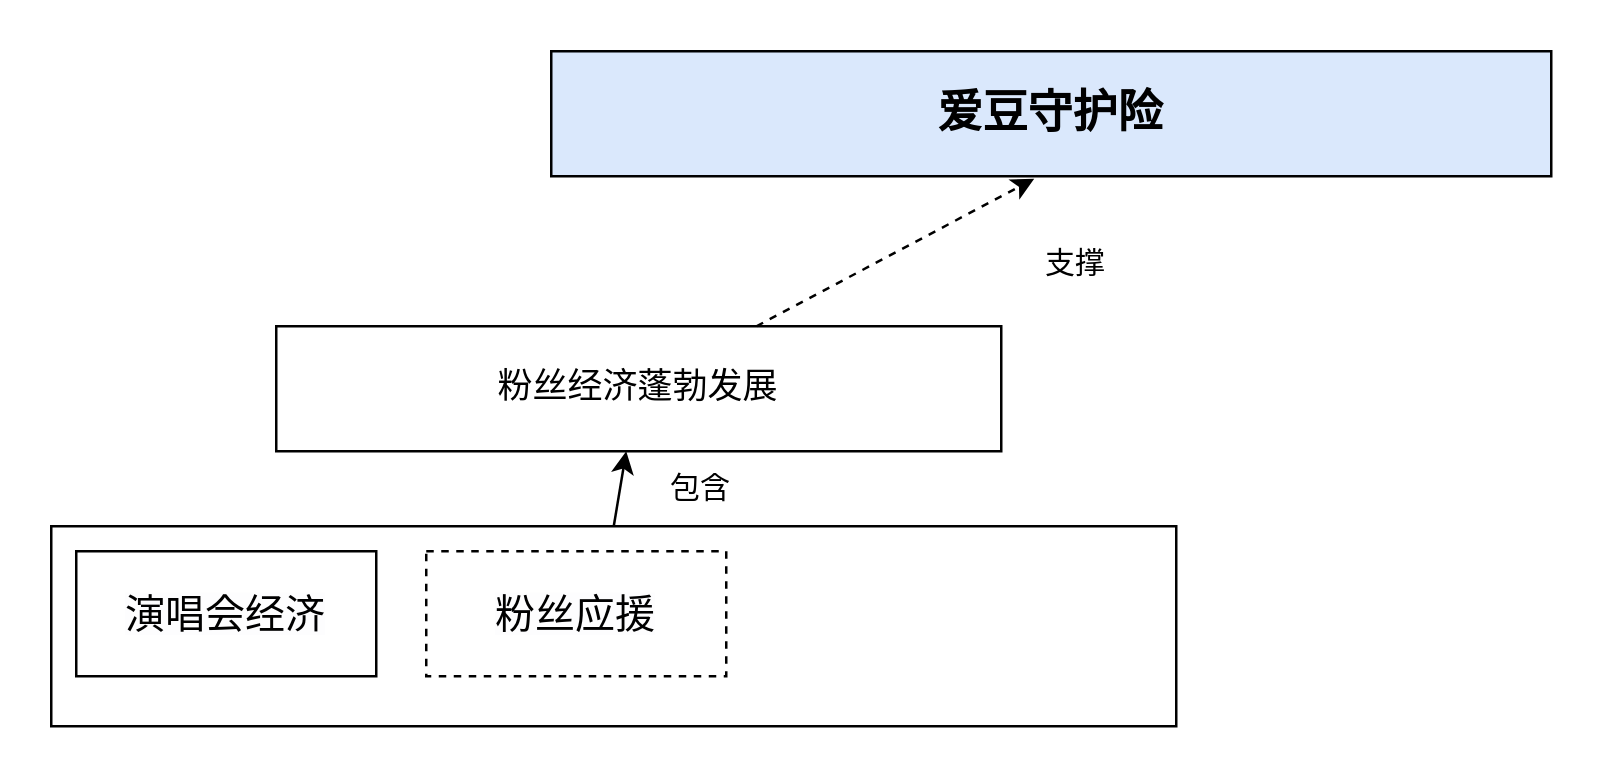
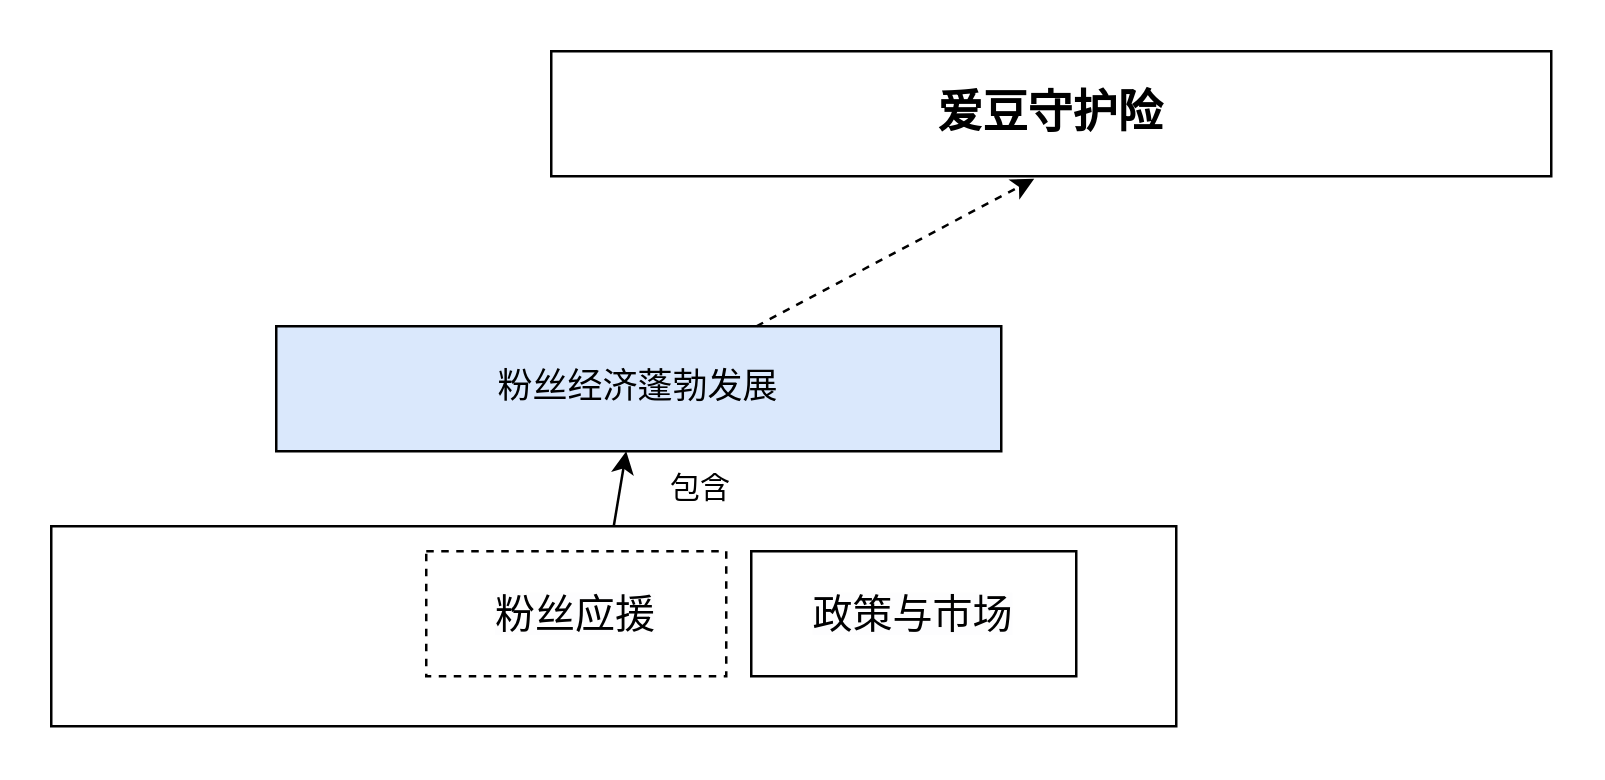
(1051, 114) -> (1051, 114)
(1076, 264) -> none
(639, 389) -> (639, 389)
(226, 614) -> none
none -> (914, 614)
